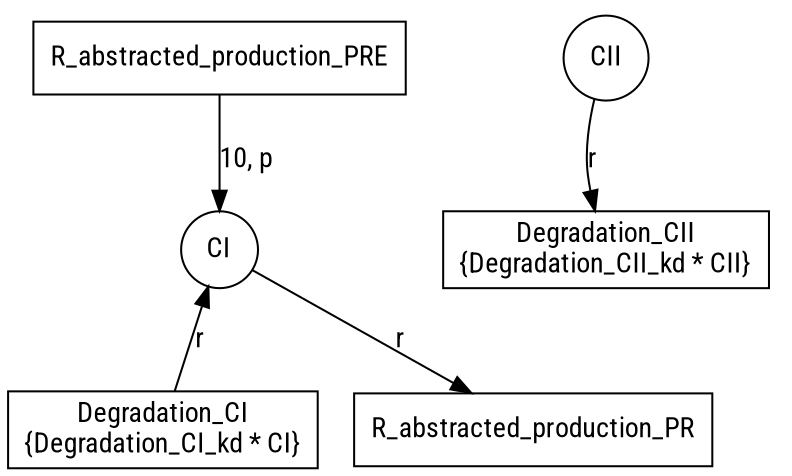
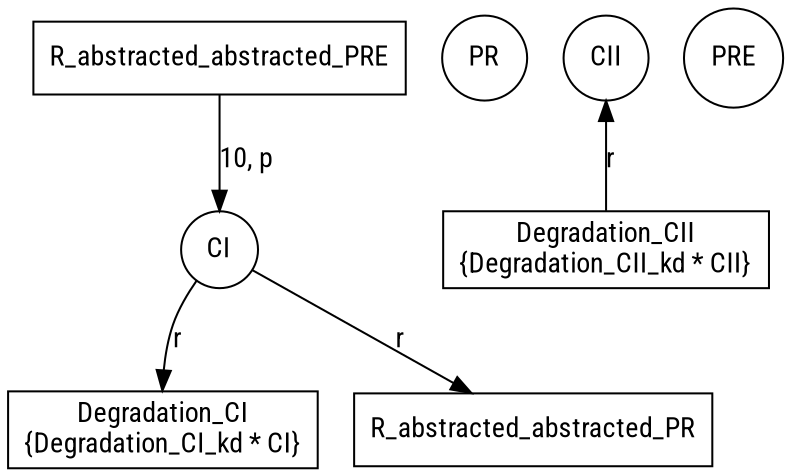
(220, 58) -> (220, 58)
none -> (485, 58)
none -> (734, 58)
(587, 145) -> (606, 166)
(188, 349) -> (174, 323)
(533, 430) -> (533, 430)
